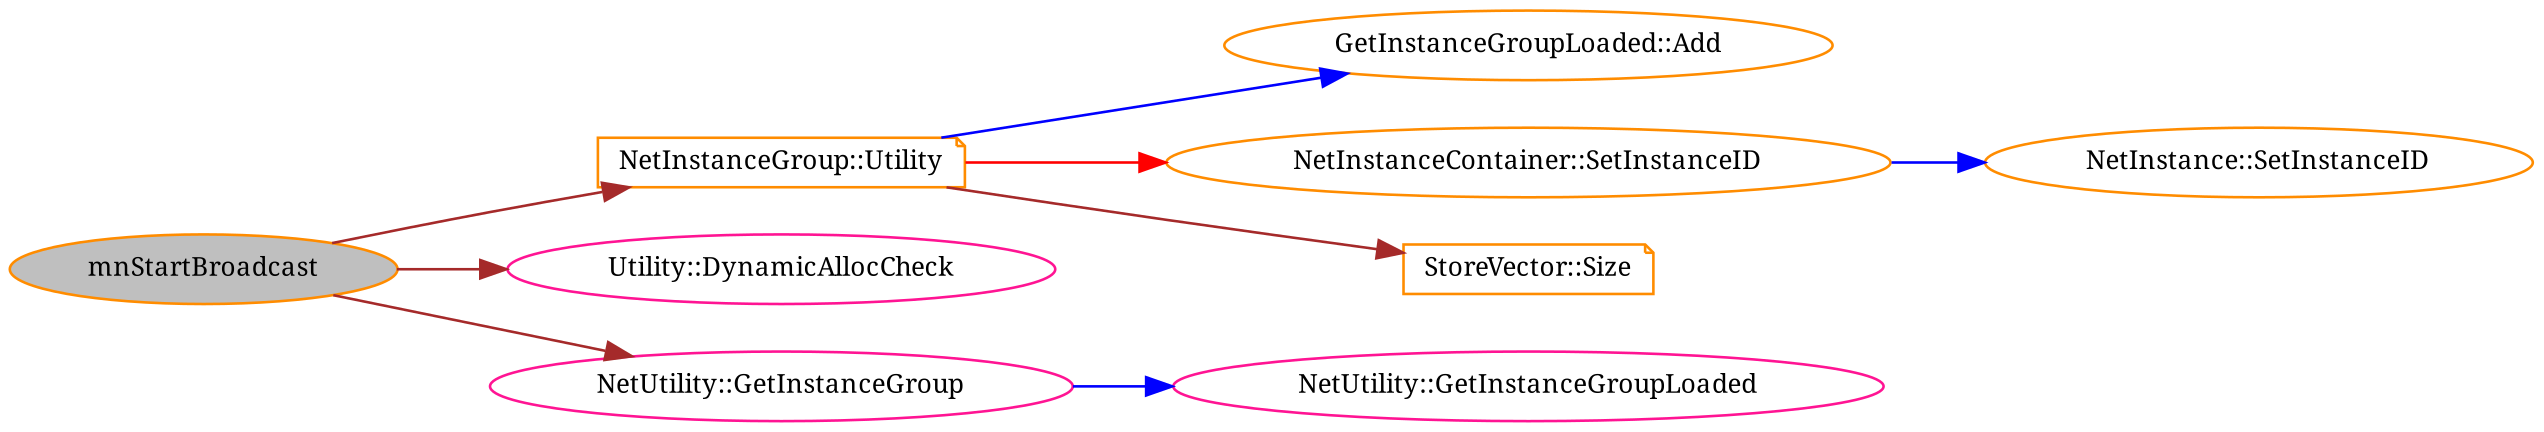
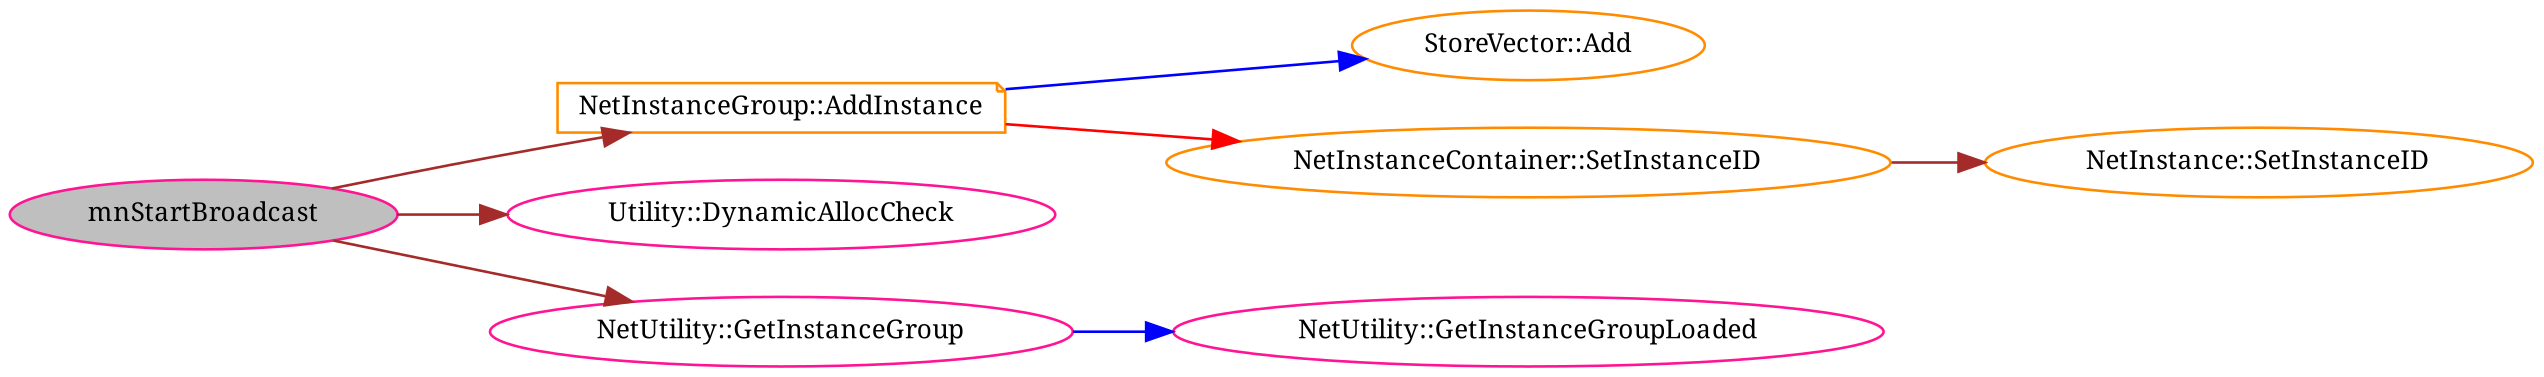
(1528, 45) -> (1528, 45)
(781, 163) -> (781, 108)
(1925, 163) -> (1925, 163)
(204, 269) -> (204, 215)
(1528, 269) -> none
